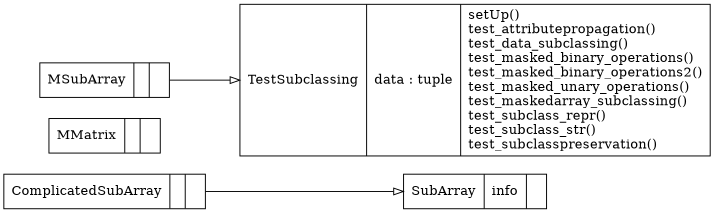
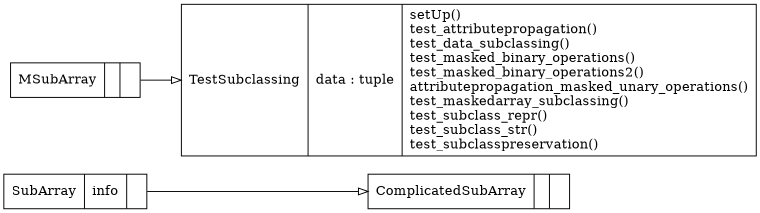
(579, 87) -> (579, 87)
(105, 136) -> none
(300, 191) -> (253, 191)
